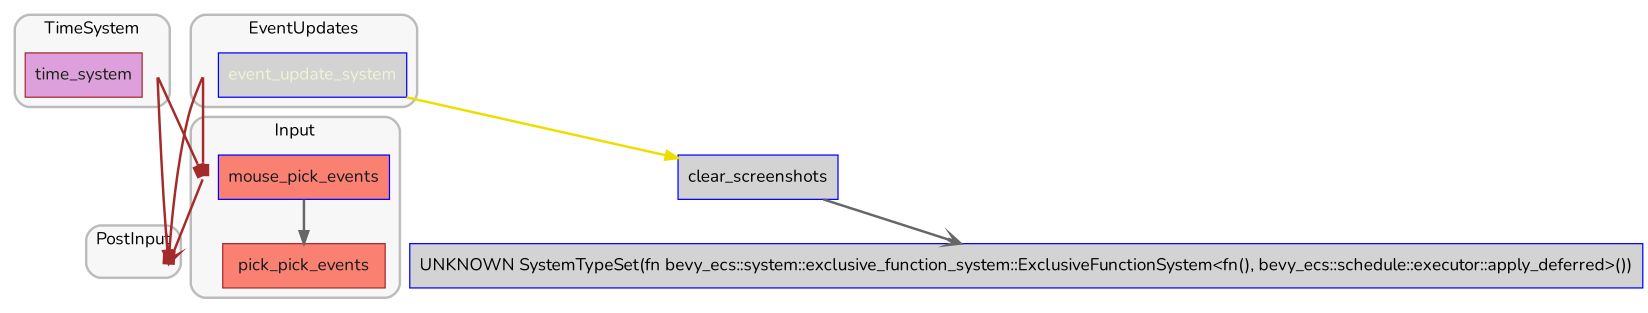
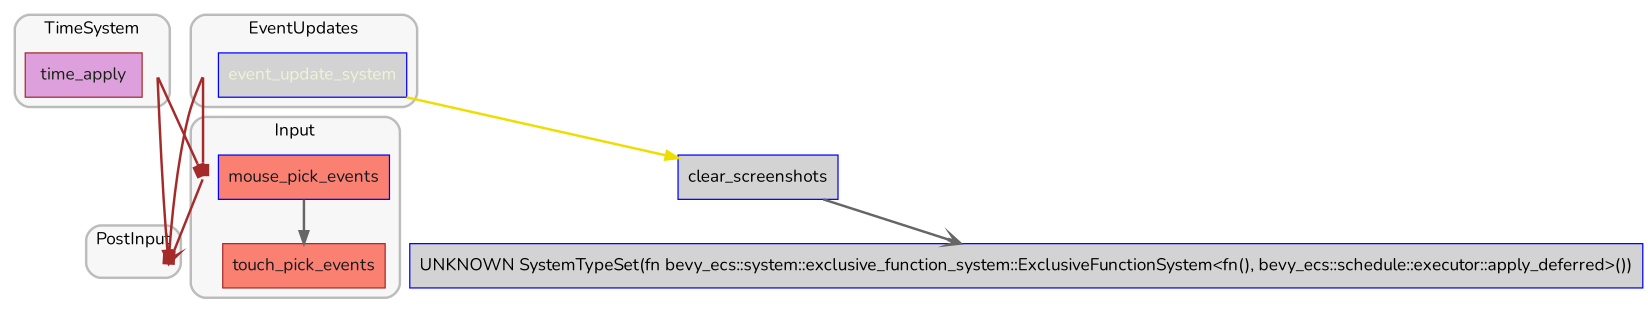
(84, 75) -> (84, 75)
(304, 266) -> (304, 266)
